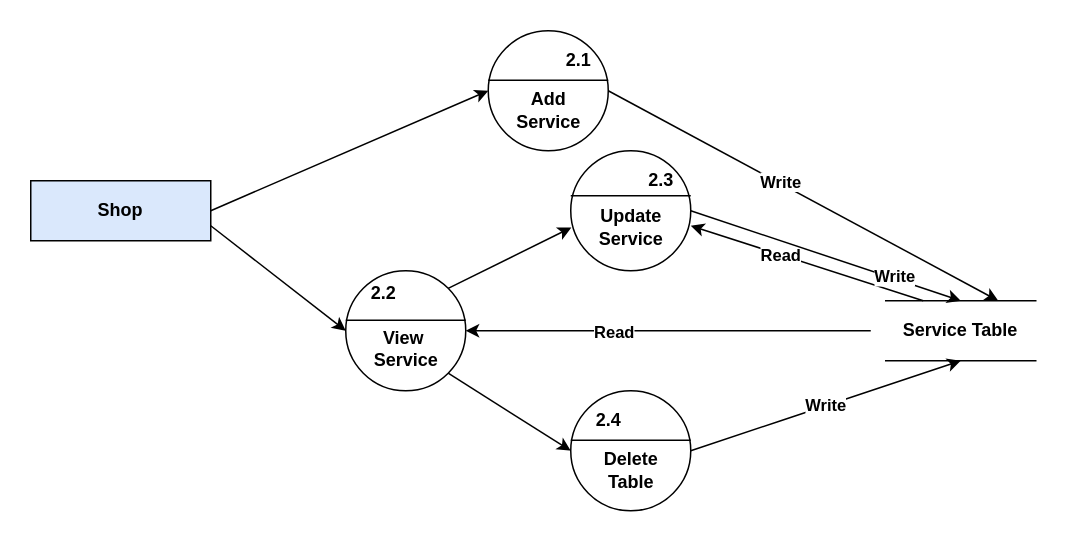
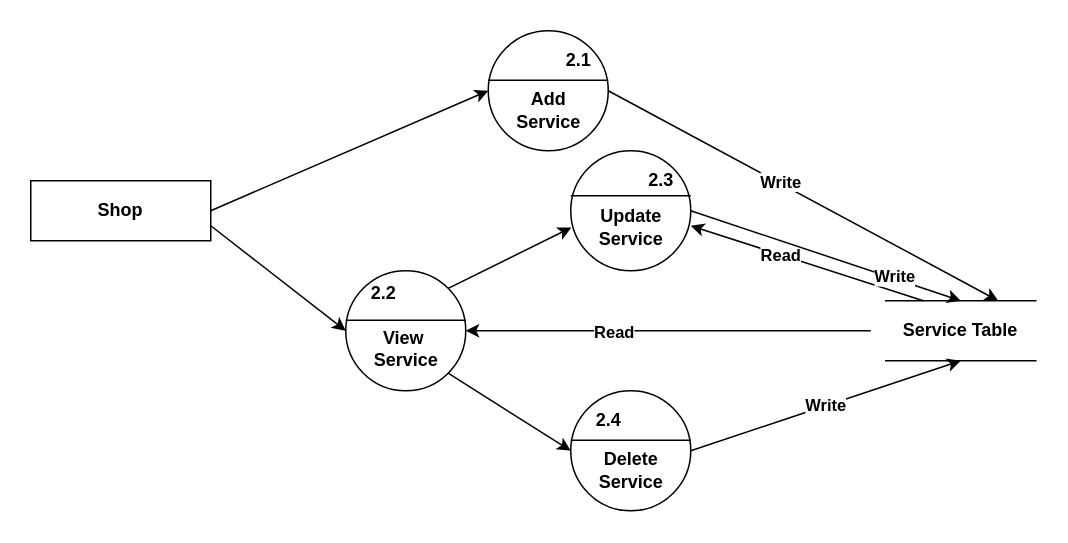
(121, 211) -> (121, 211)
(632, 470) -> (632, 470)
